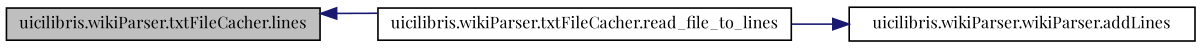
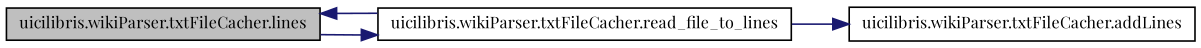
(1022, 24) -> (1022, 24)
none -> (341, 35)
